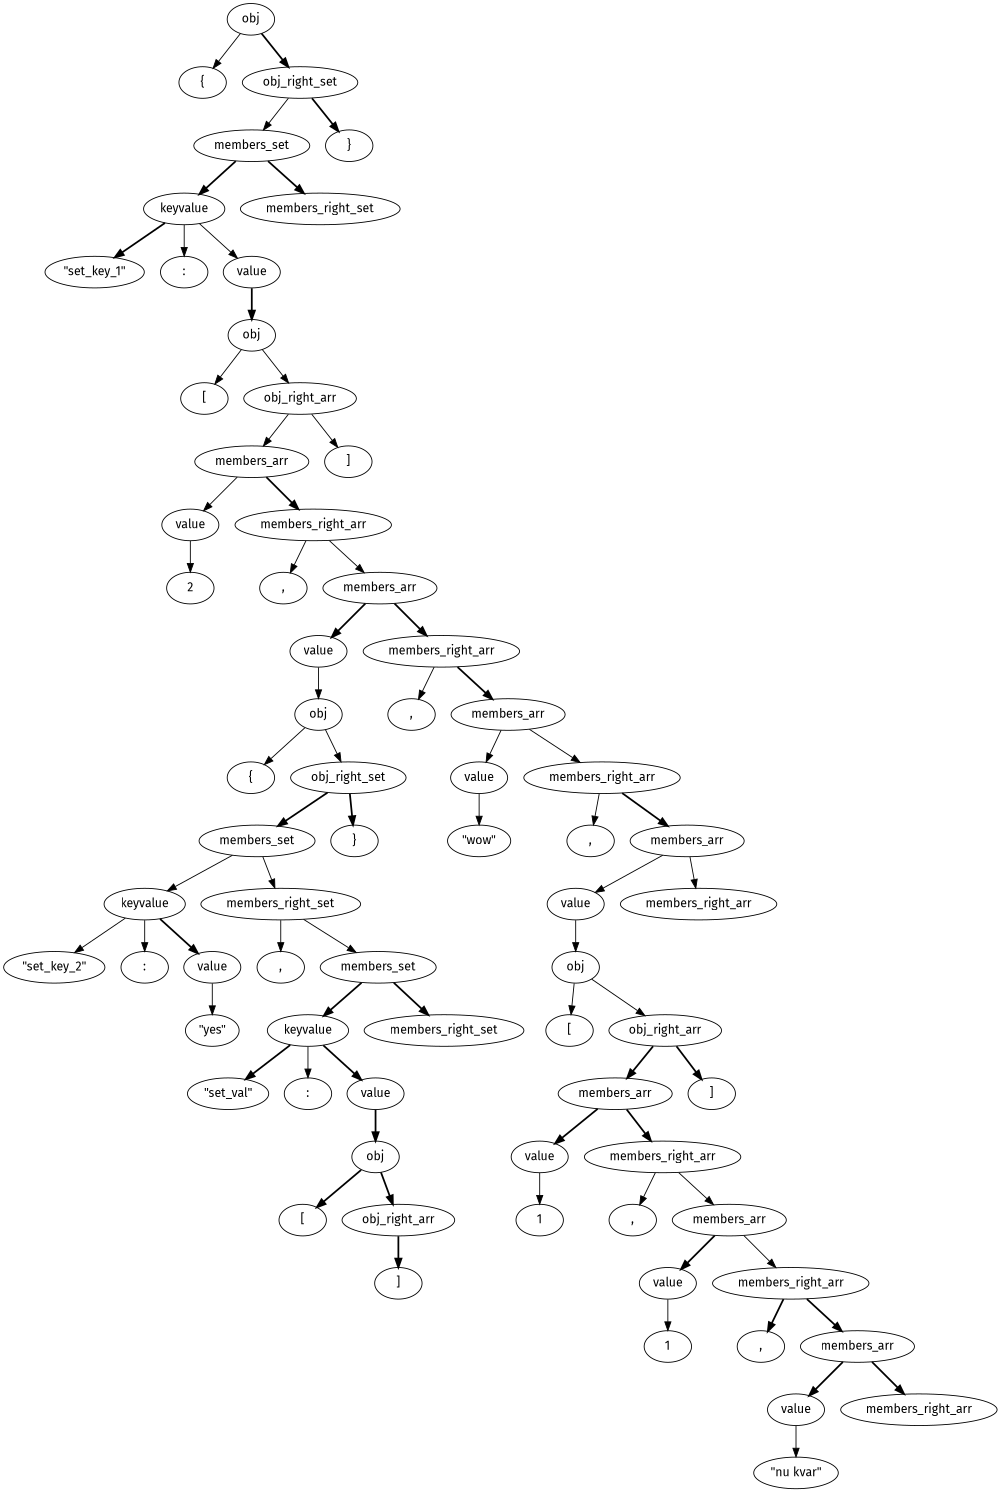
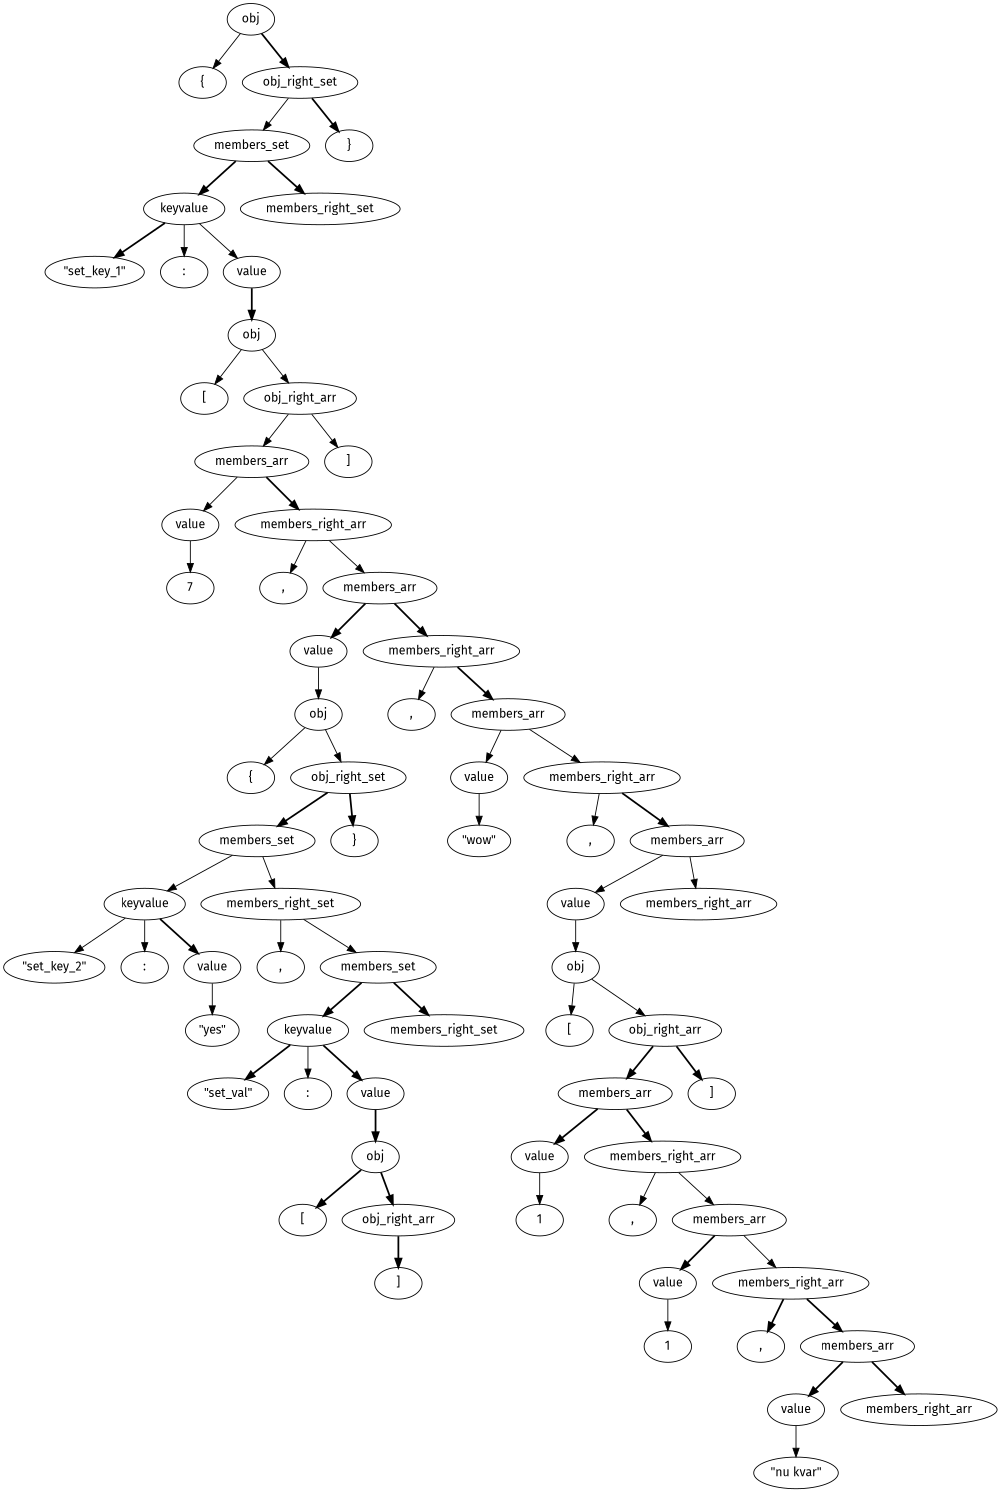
(190, 588) -> (190, 588)
